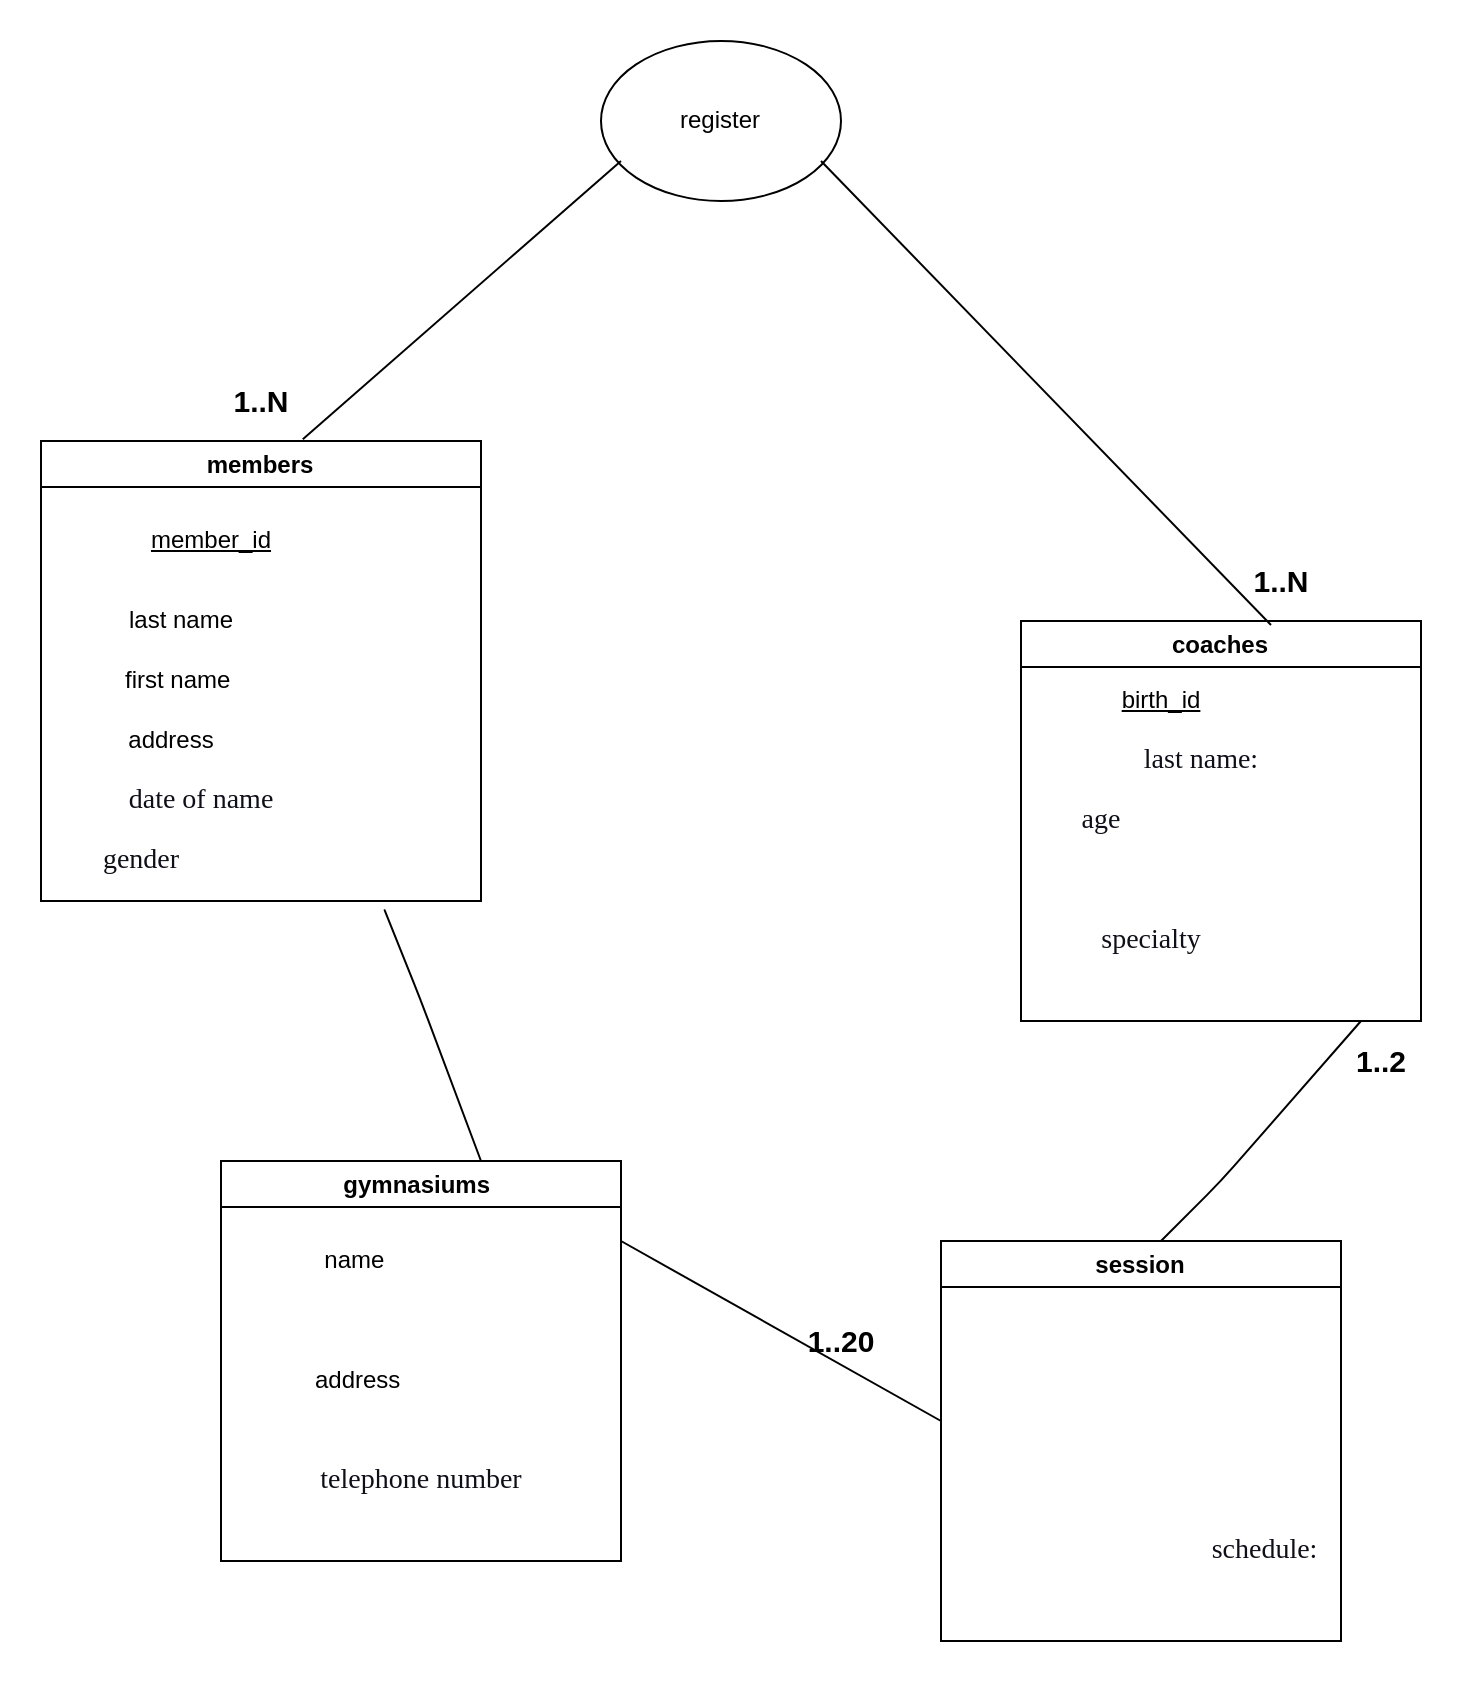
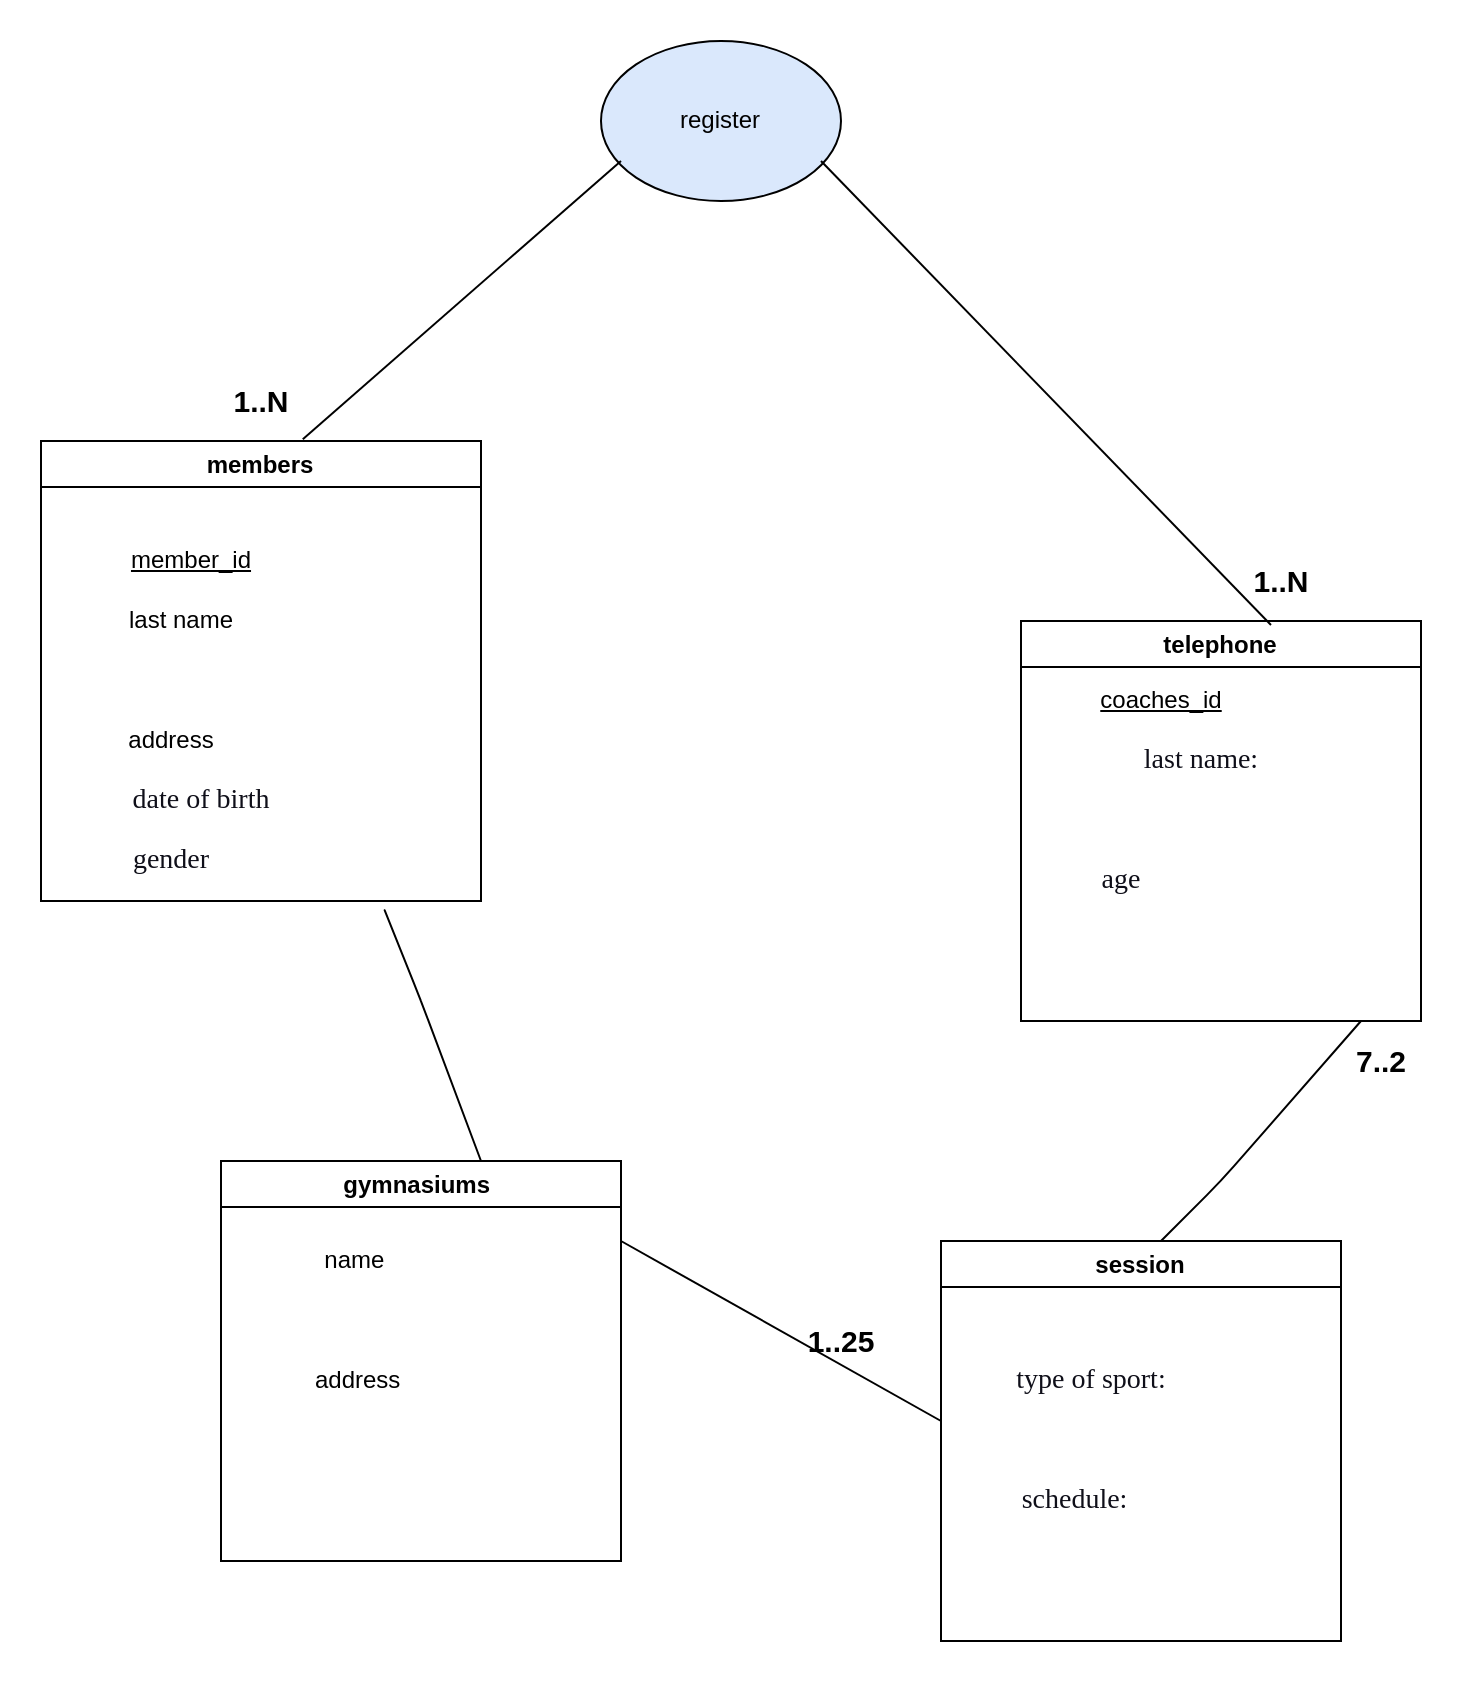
(721, 121) -> (721, 121)
(211, 541) -> (191, 561)
(1220, 645) -> (1220, 645)
(181, 681) -> none
(1162, 701) -> (1162, 701)
(202, 801) -> (202, 801)
(1101, 821) -> (1121, 881)
(141, 861) -> (171, 861)
(1151, 941) -> none
(1382, 1061) -> (1382, 1061)
(842, 1341) -> (842, 1341)
none -> (1091, 1381)
(421, 1481) -> none
(1261, 1551) -> (1071, 1501)
